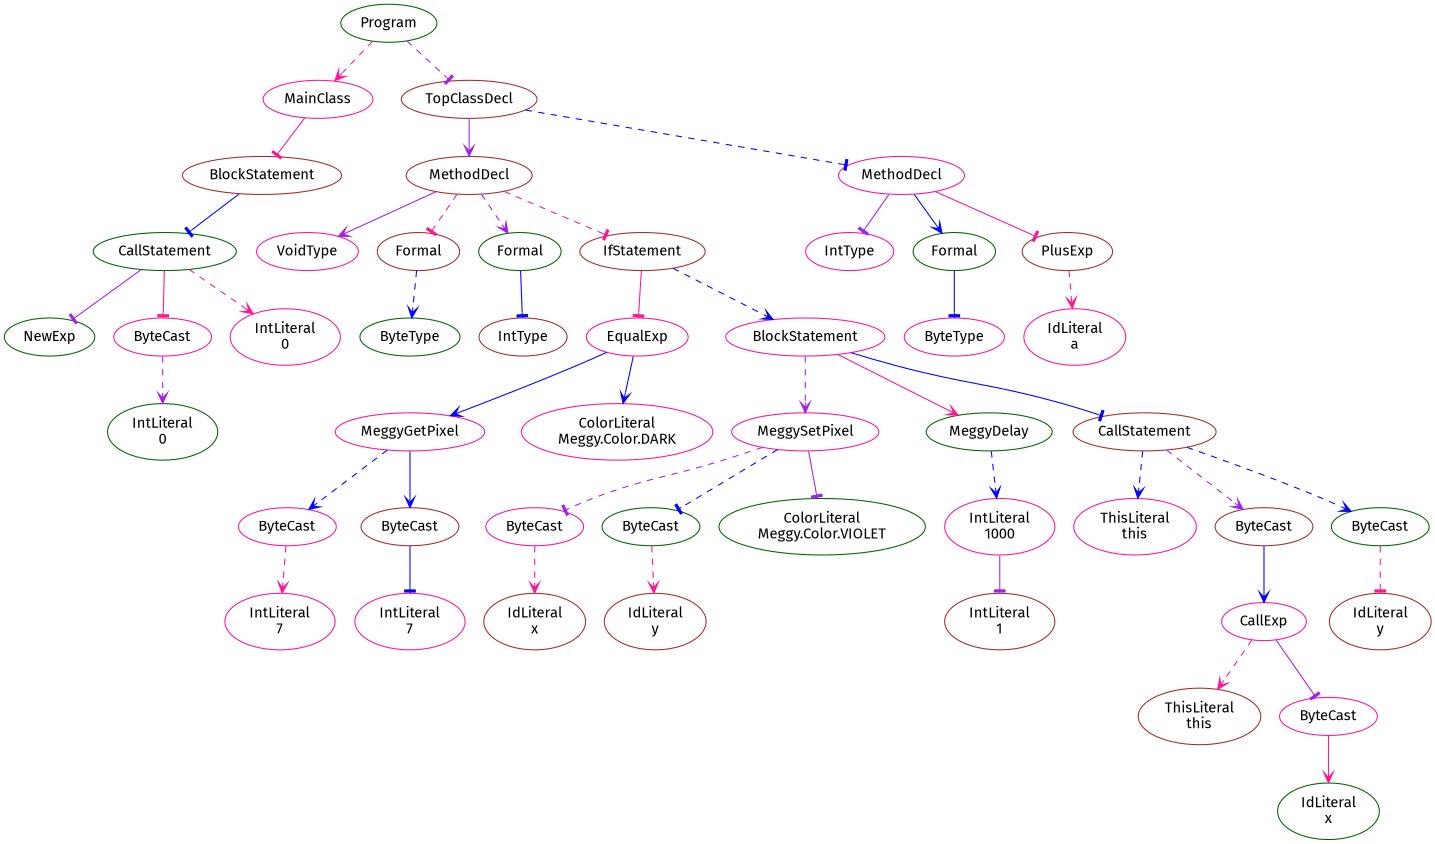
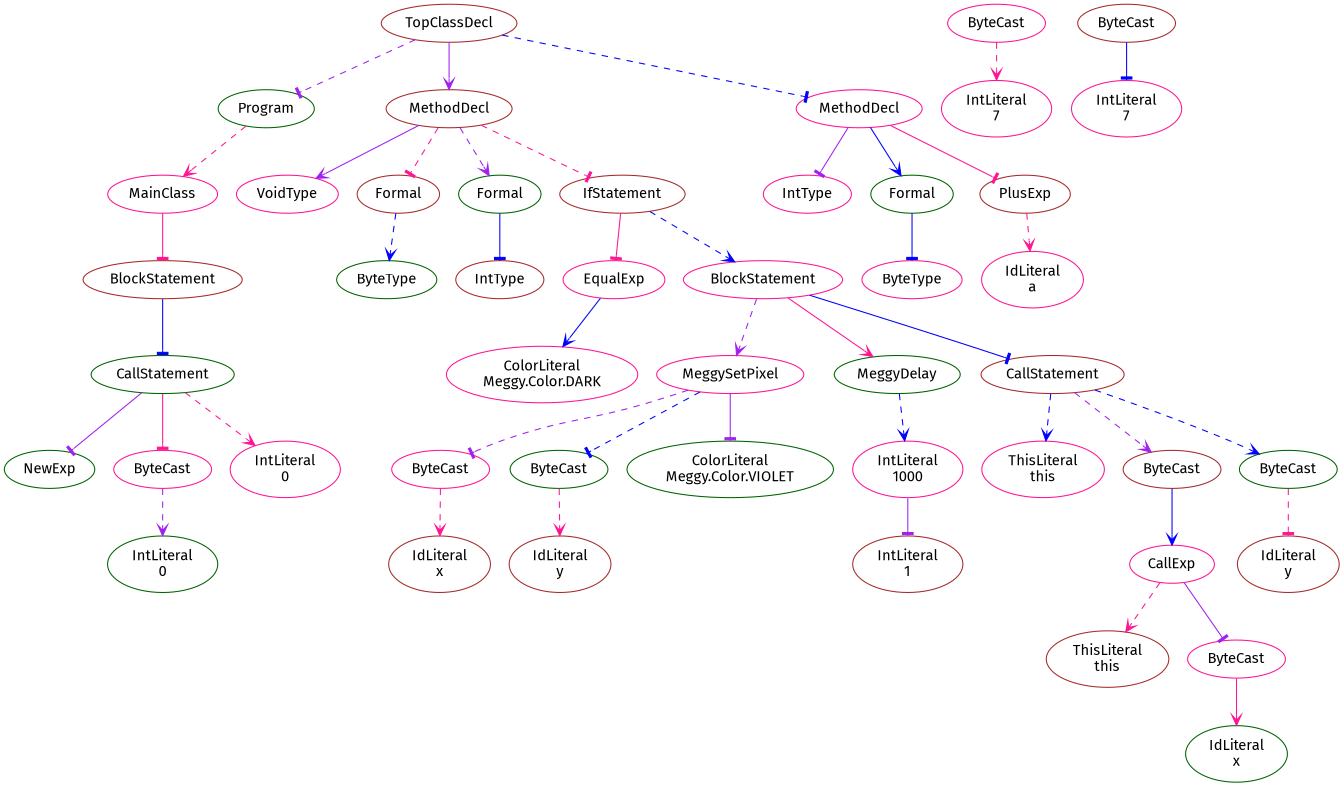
(427, 59) -> (358, 66)
(410, 432) -> none
